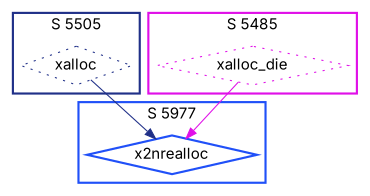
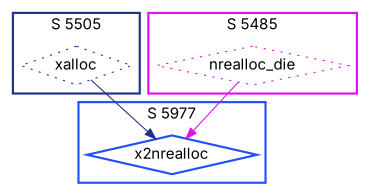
(253, 66) -> (253, 66)
